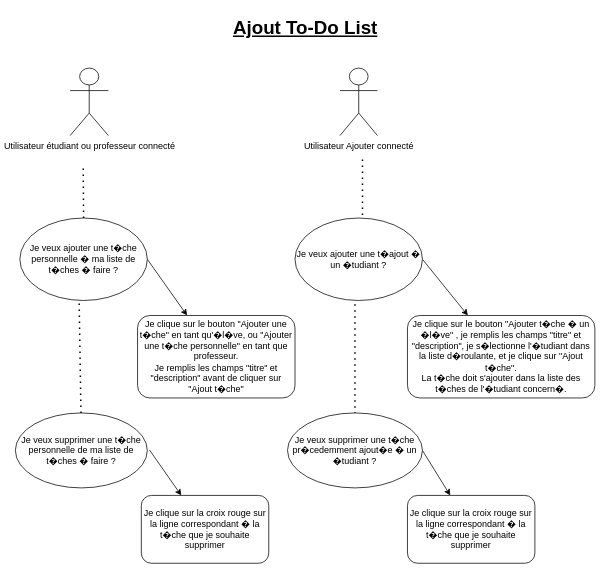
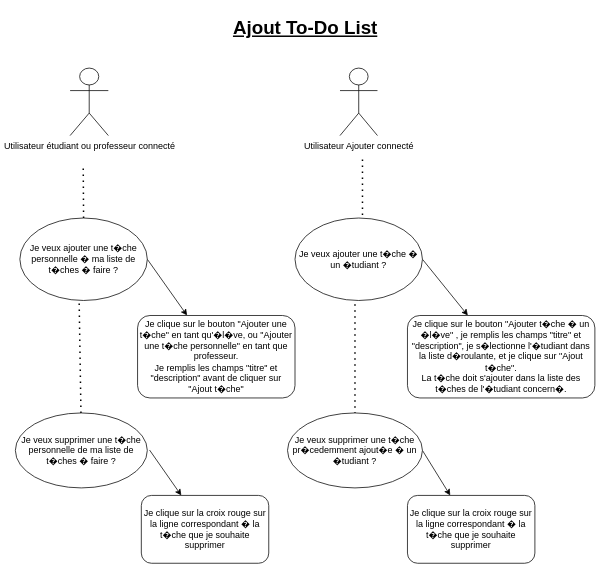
(359, 259) -> (359, 259)
